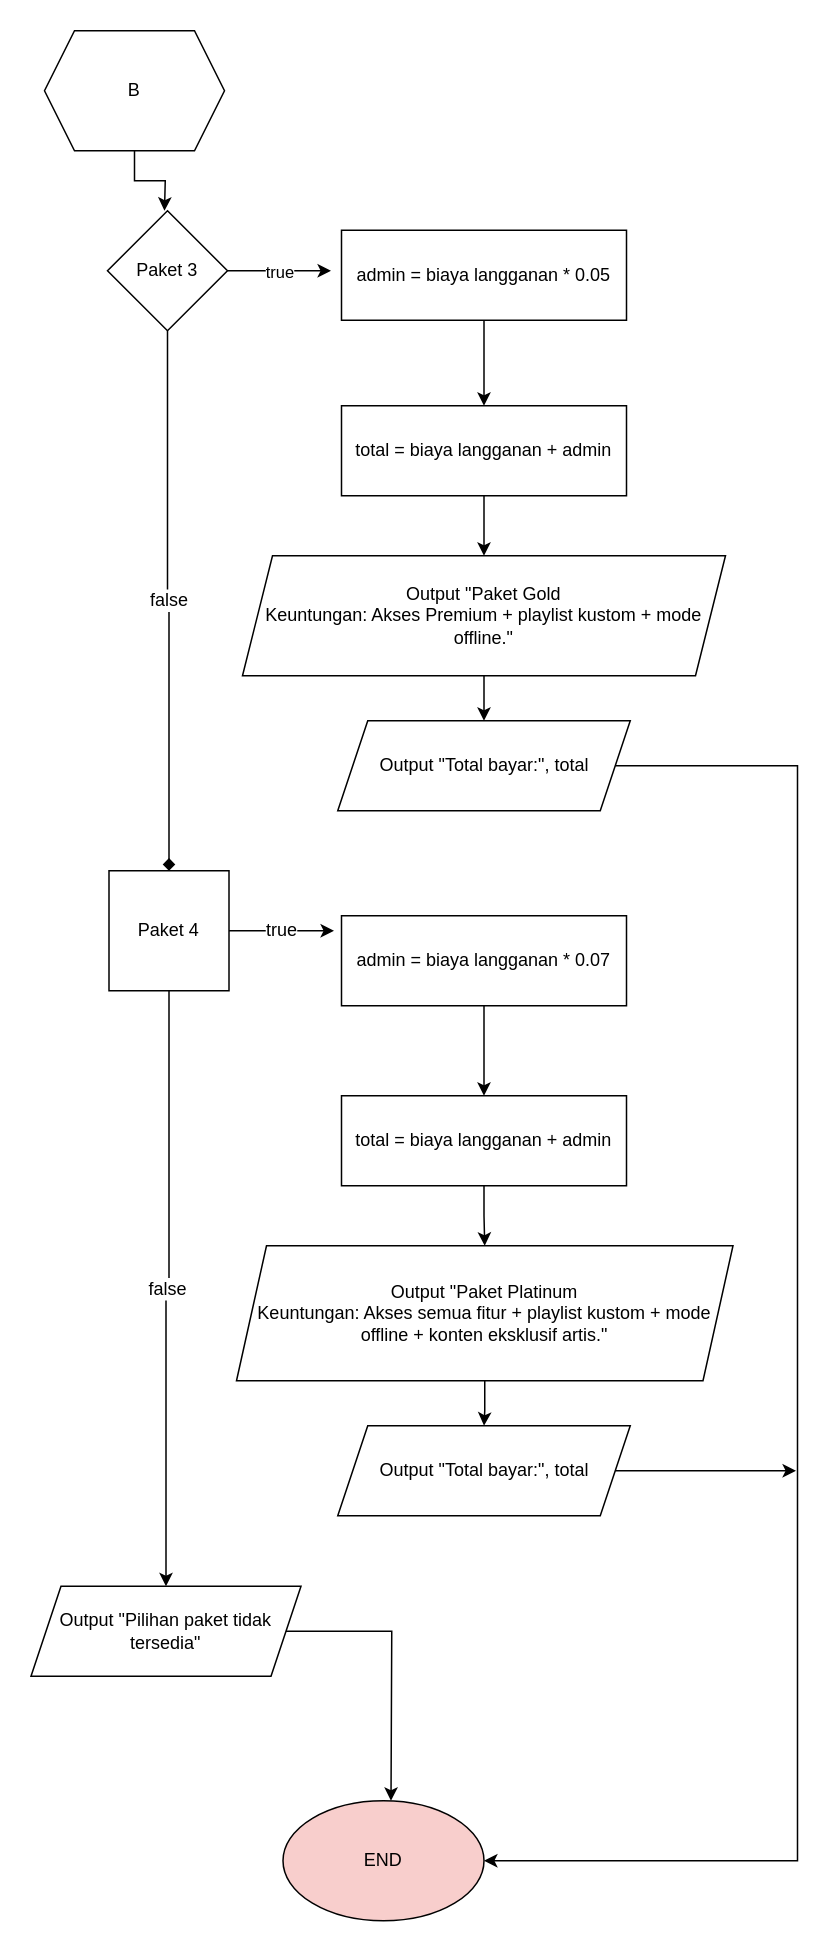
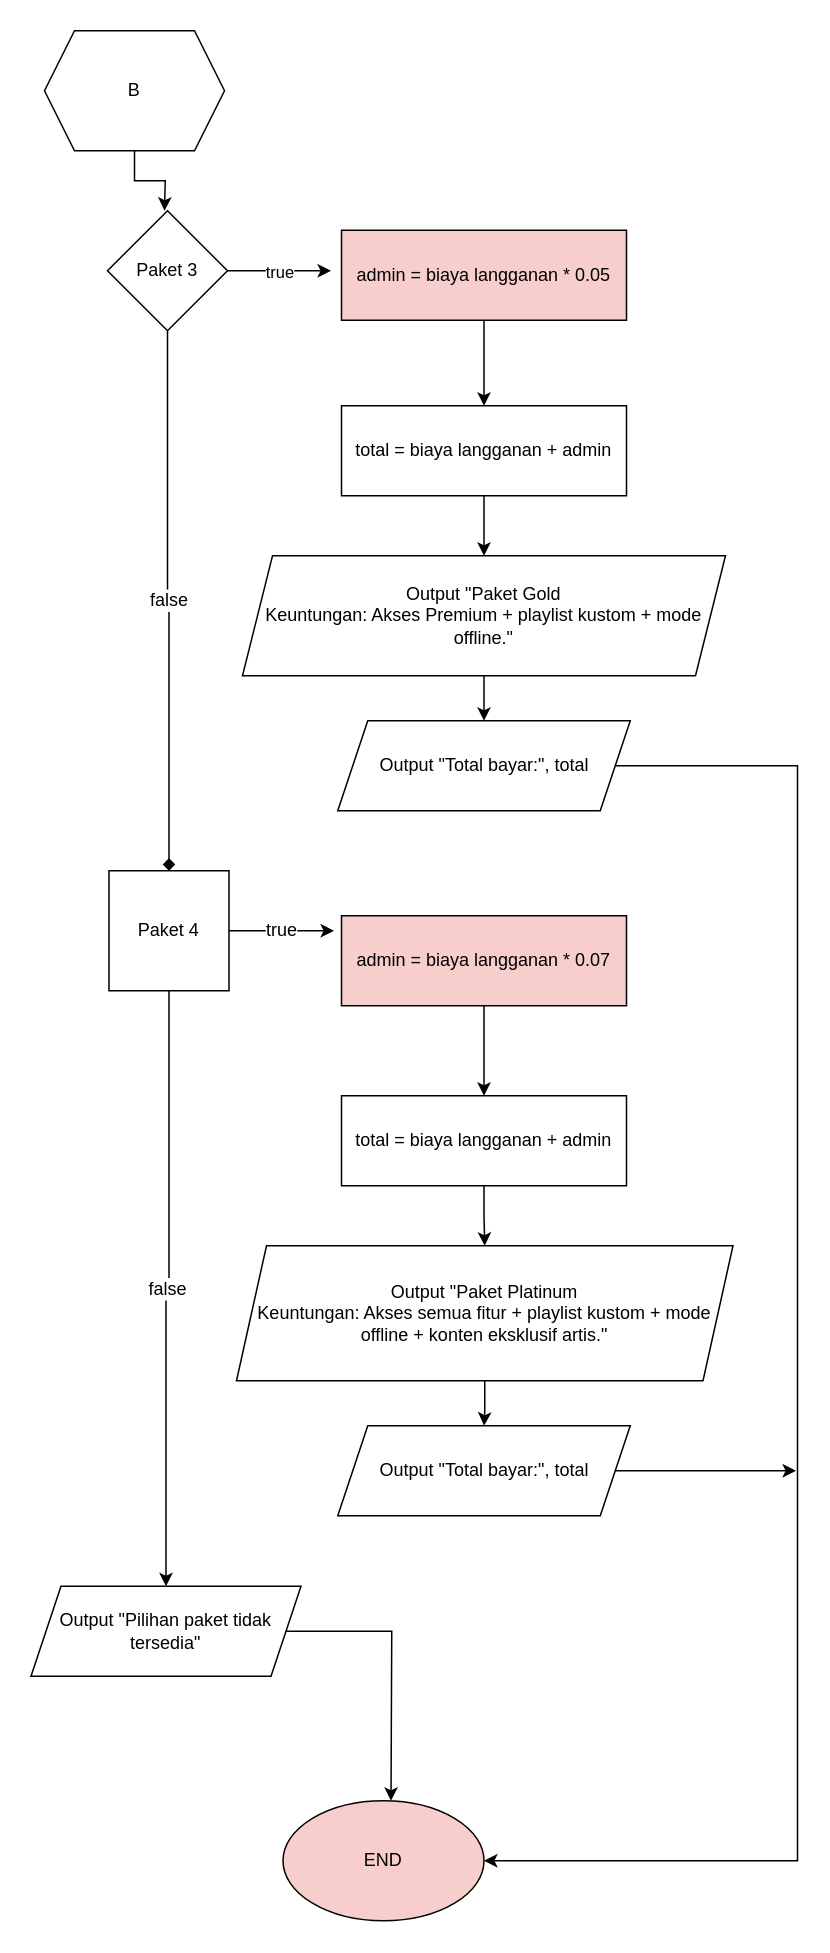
(484, 275) -> (484, 275)
(484, 961) -> (484, 961)
